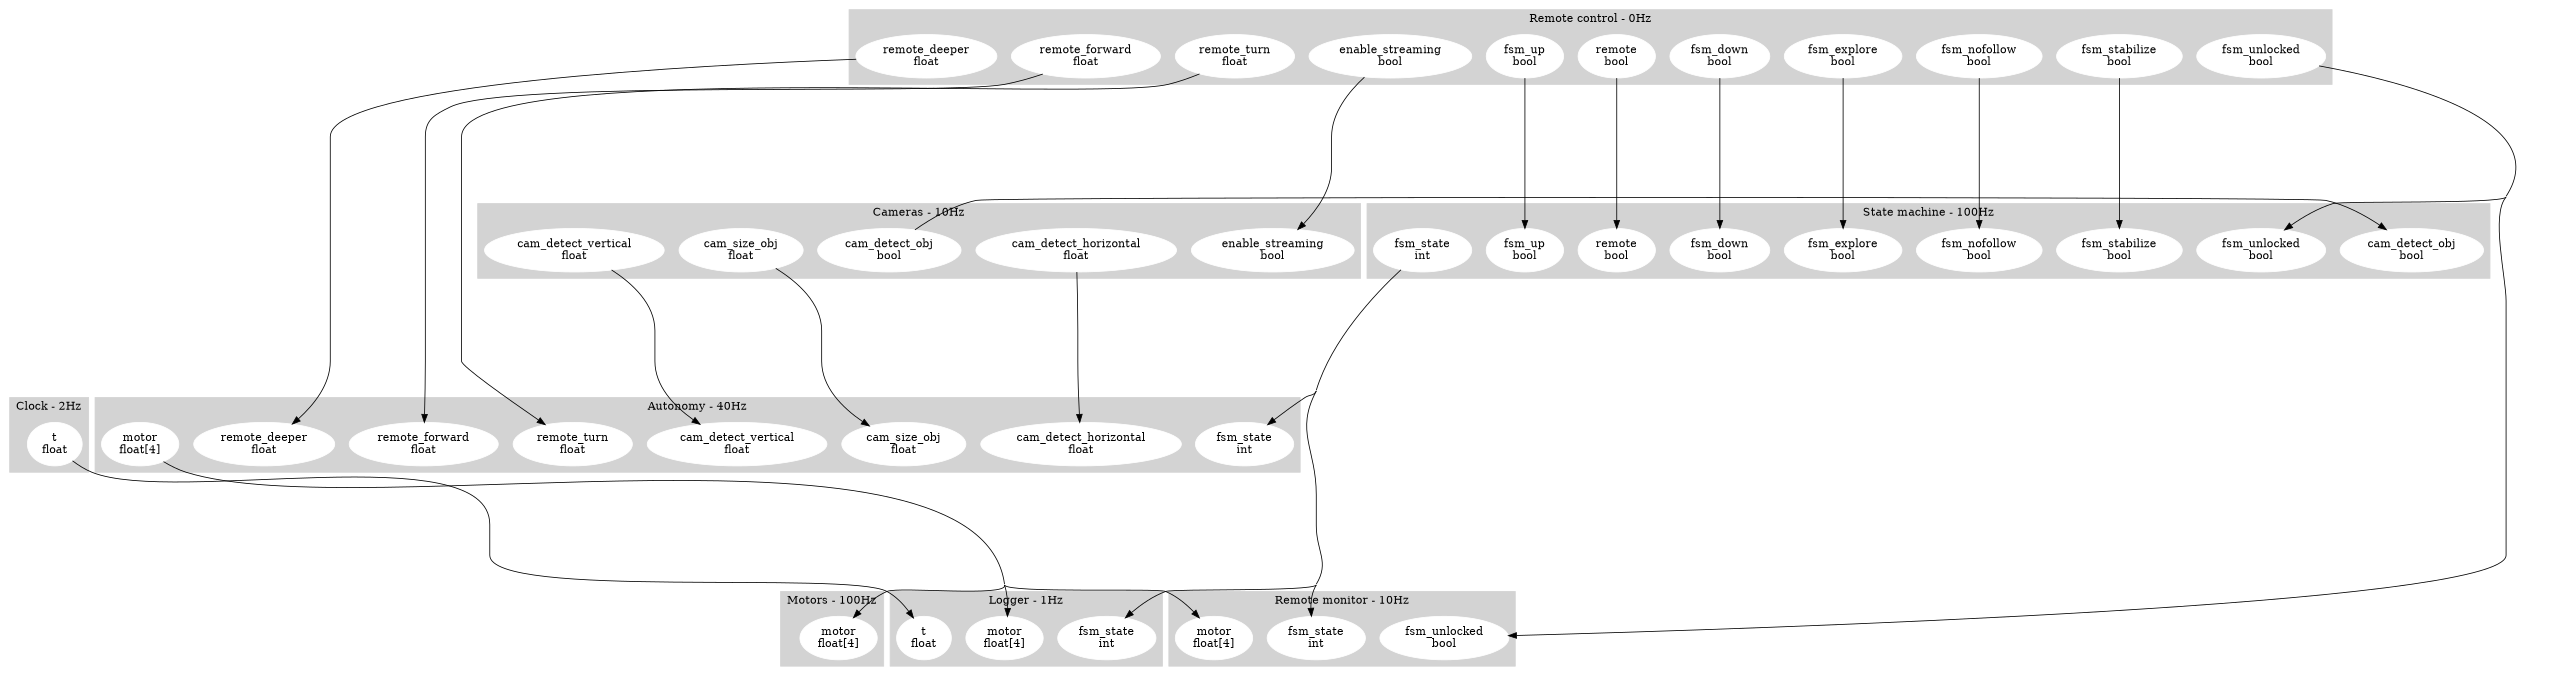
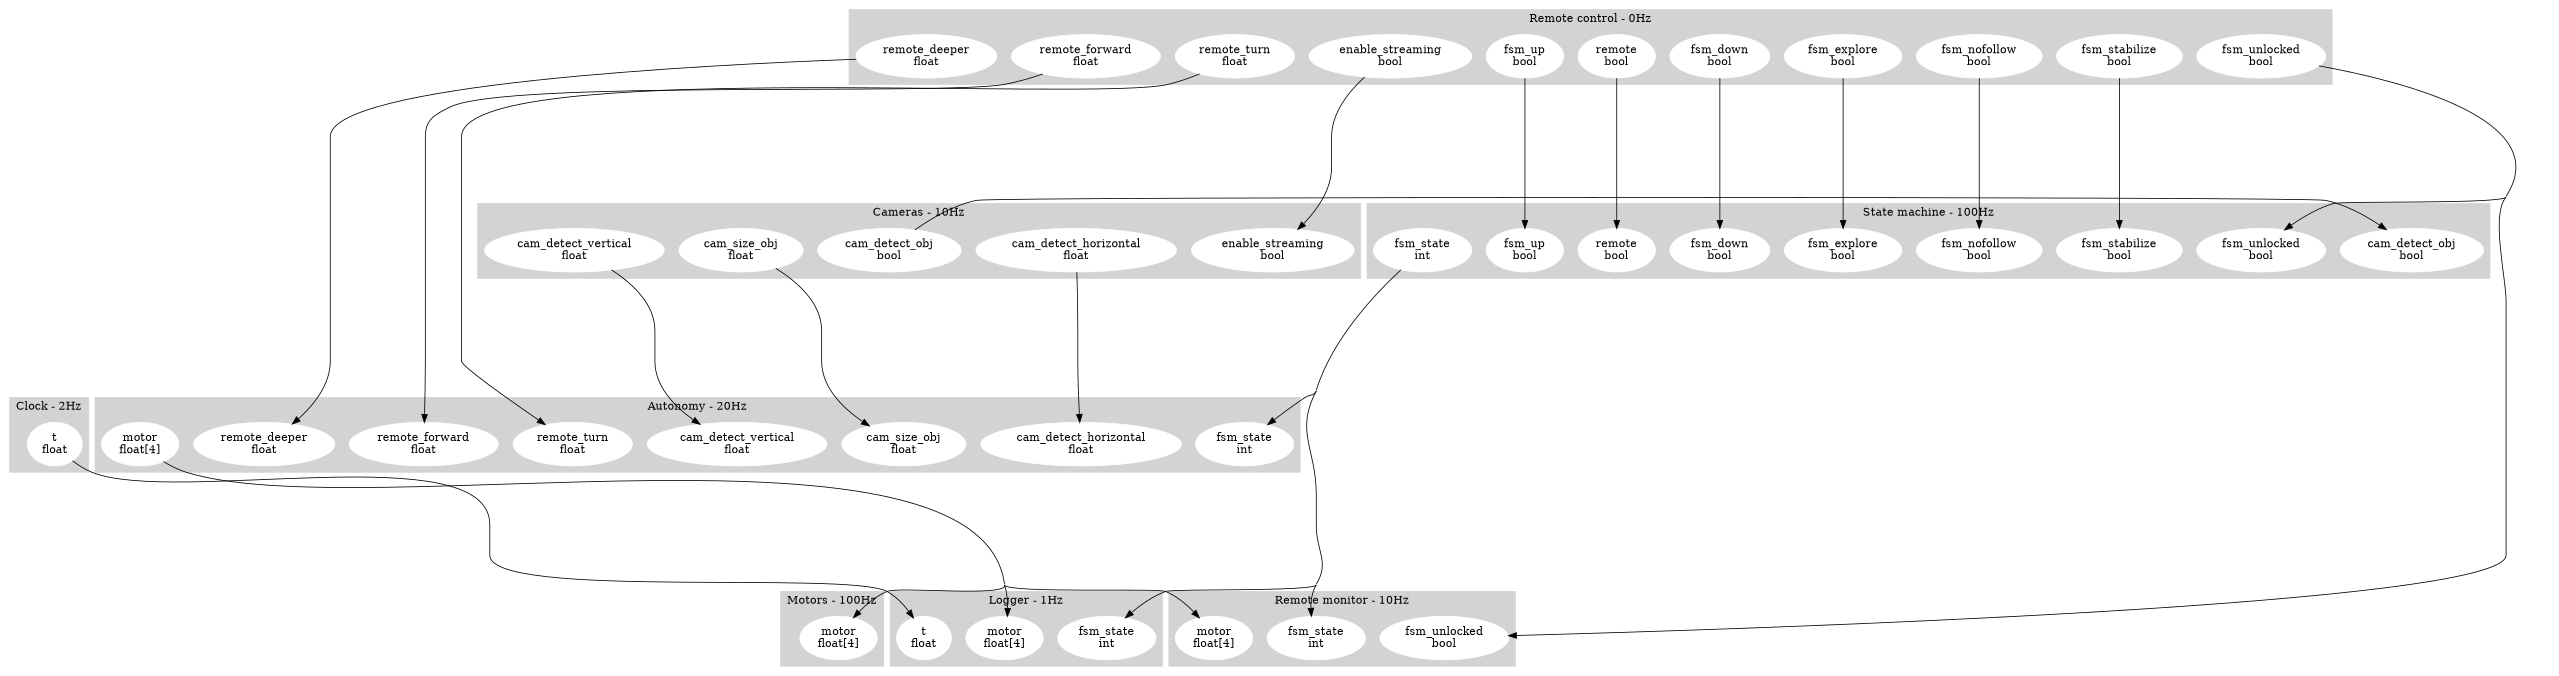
(698, 407) -> (698, 407)
